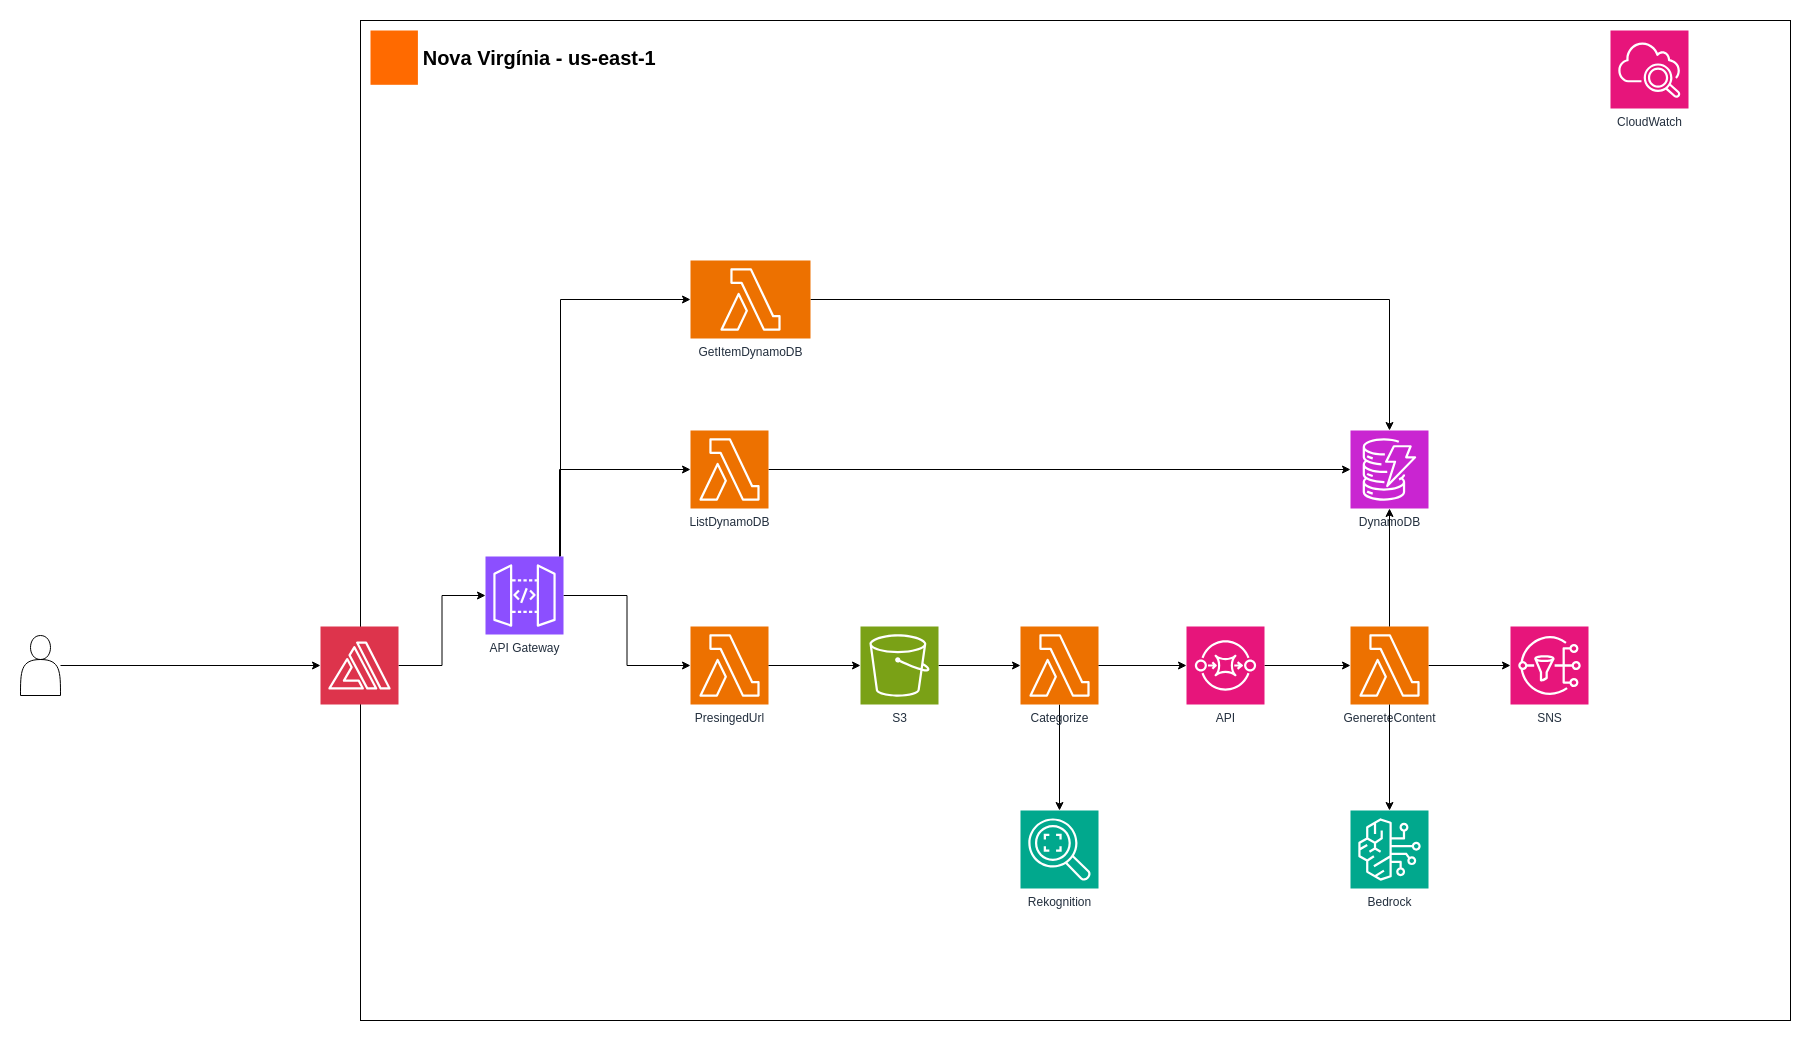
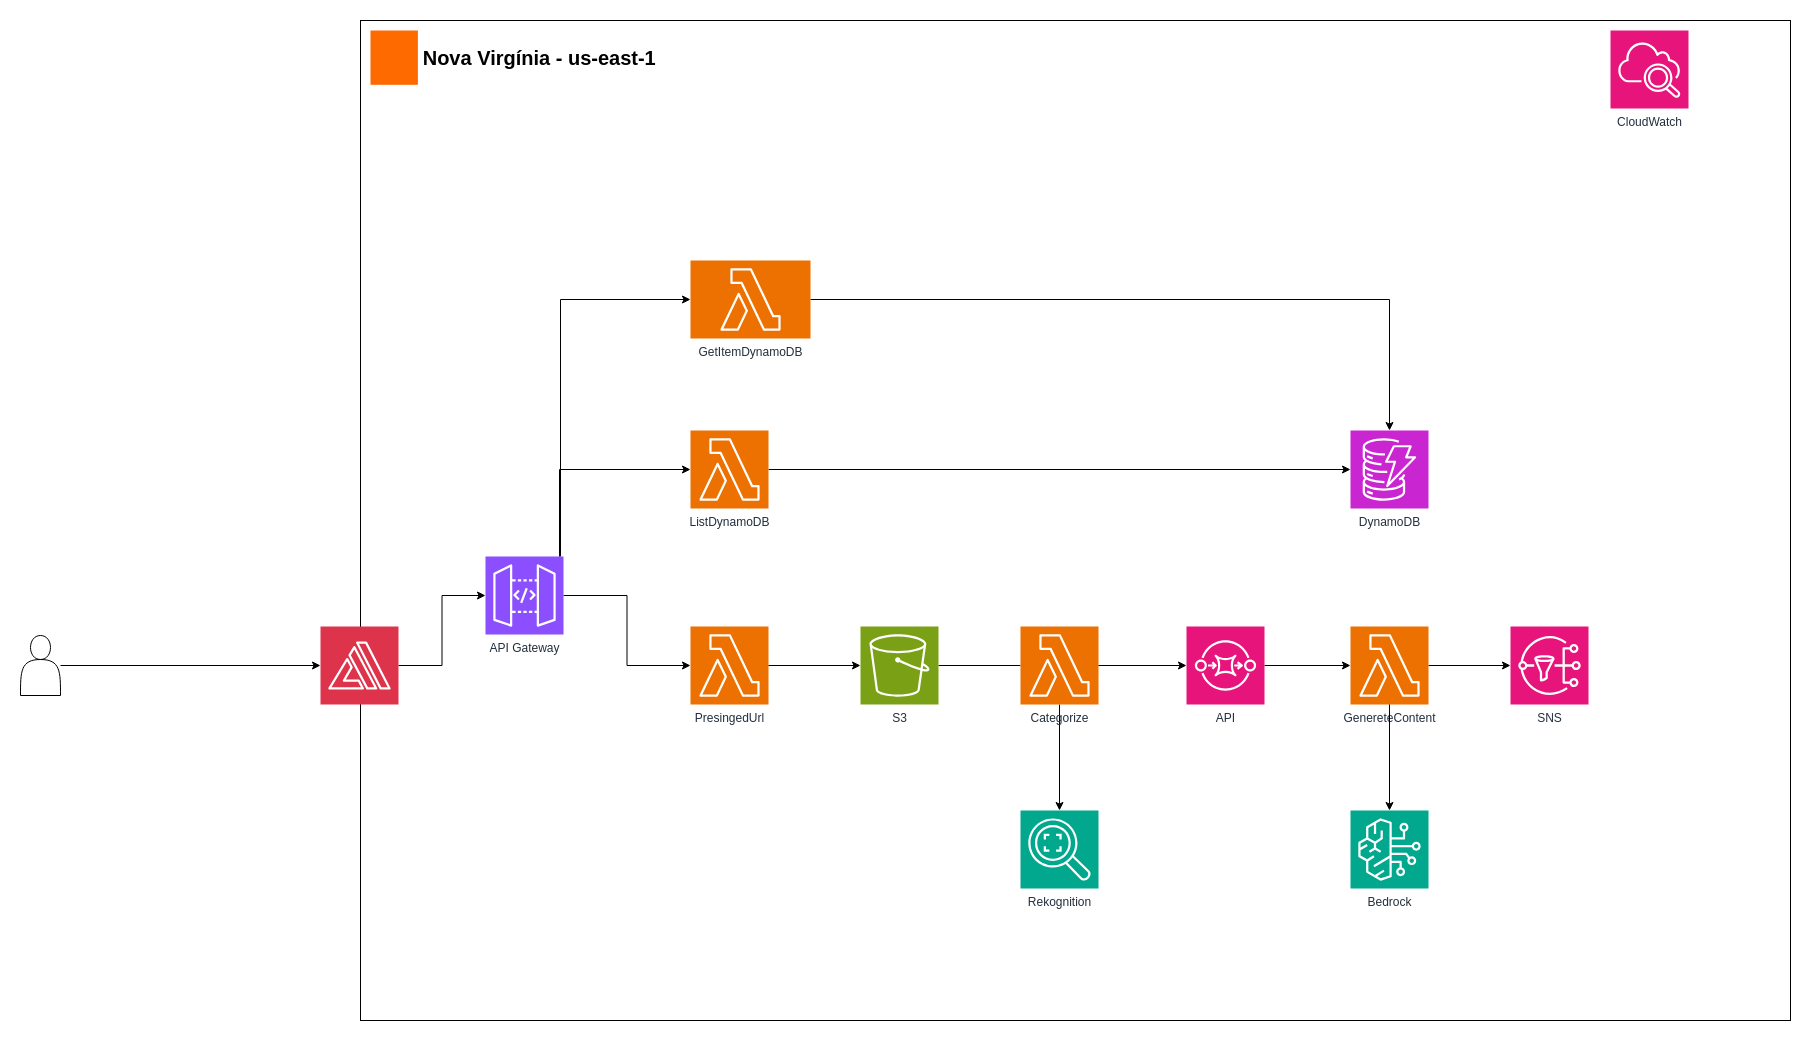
(1390, 571) -> none
(1012, 666) -> (1014, 666)
